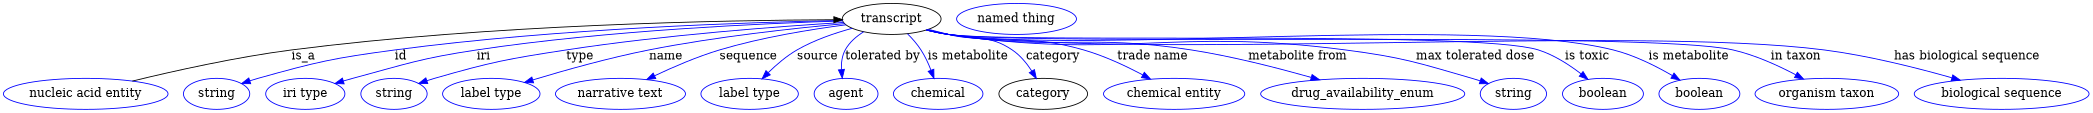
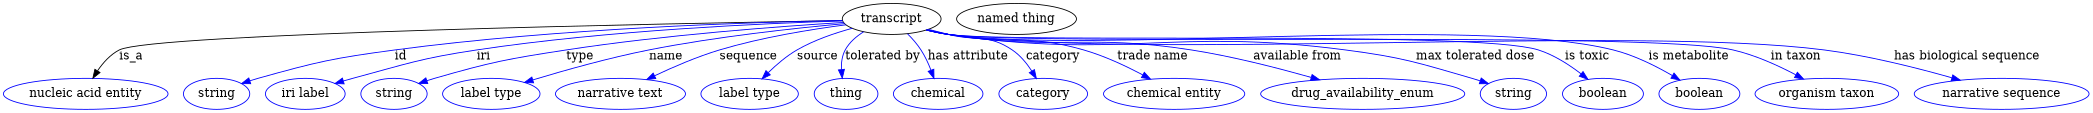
(1017, 19) -> (1017, 19)
(481, 32) -> (465, 29)
(968, 56) -> (968, 56)
(1298, 56) -> (1298, 56)
(305, 94) -> (305, 94)
(846, 94) -> (846, 94)
(1043, 94) -> (1043, 94)
(2002, 94) -> (2002, 94)
